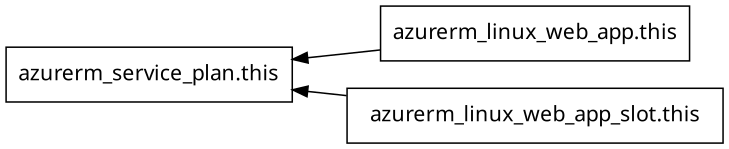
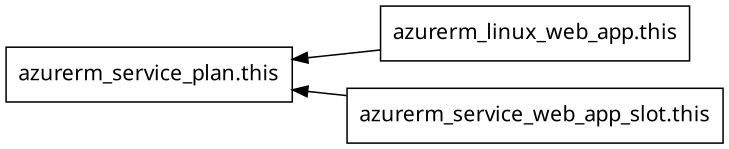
(535, 116) -> (535, 116)
